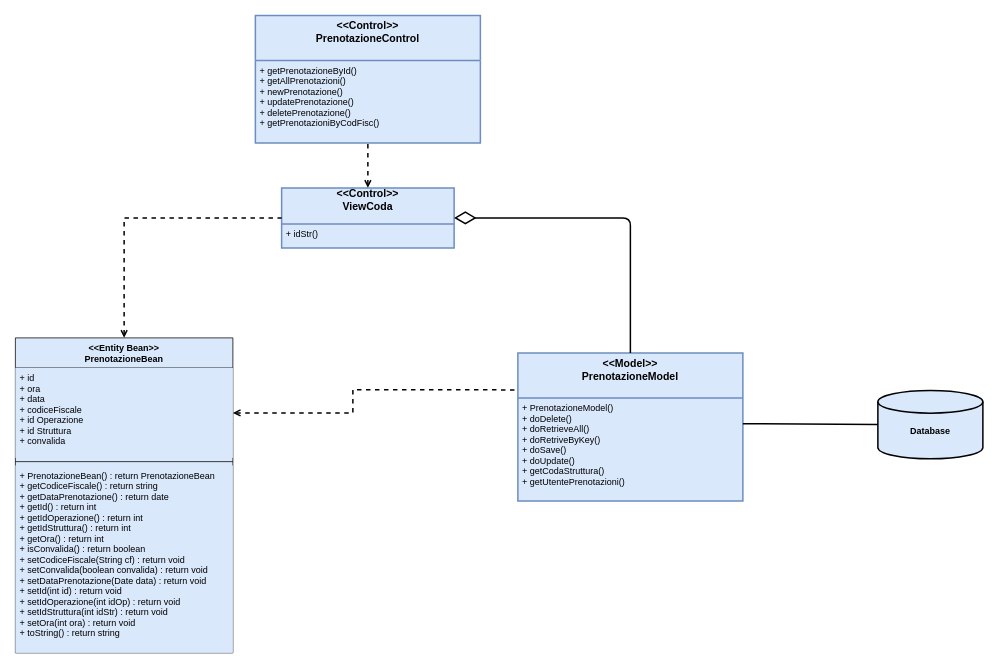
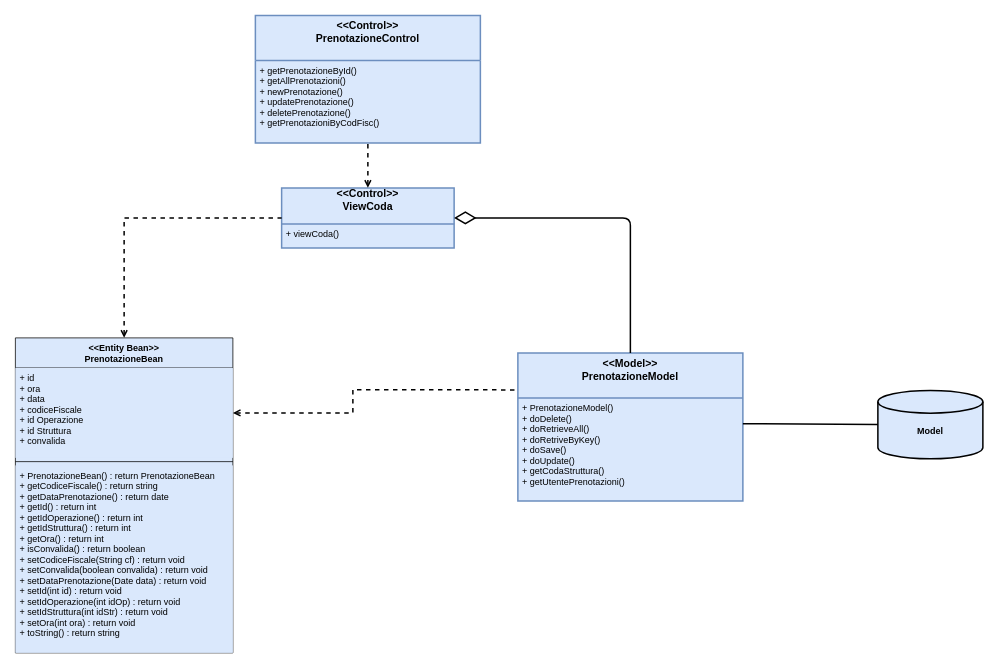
(306, 234) -> (314, 234)
(930, 425) -> (930, 425)
